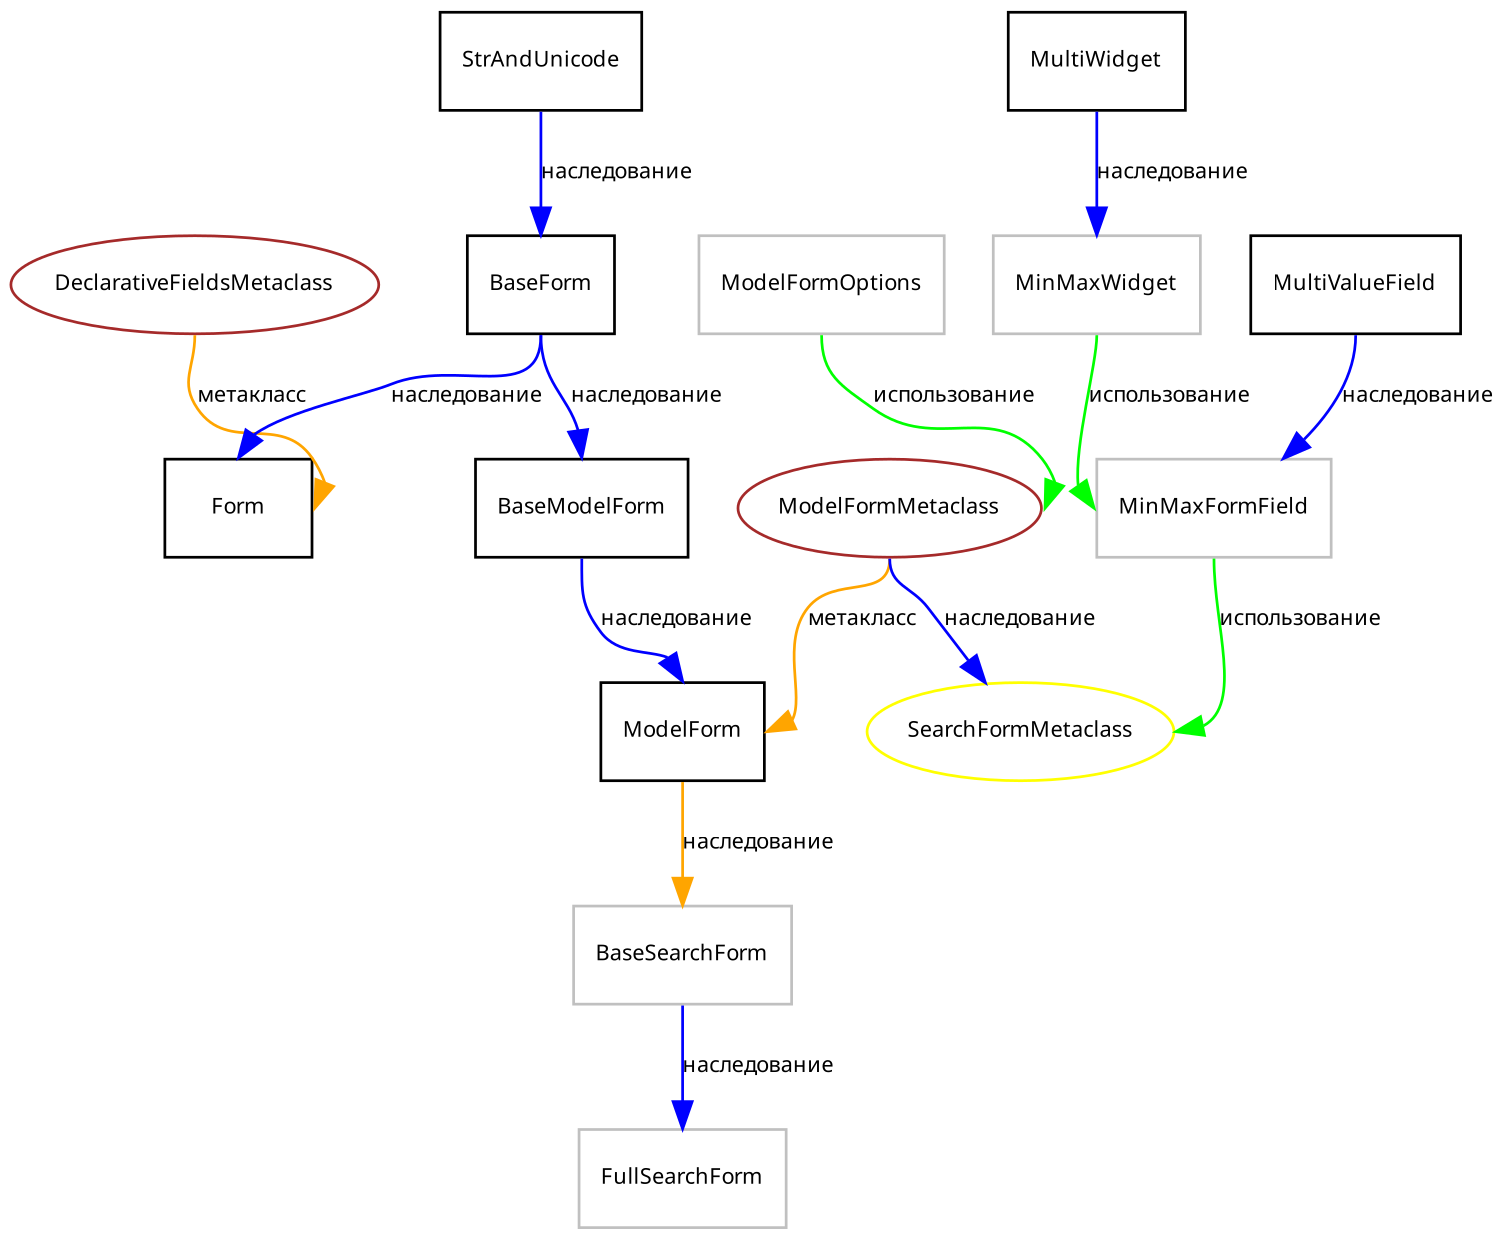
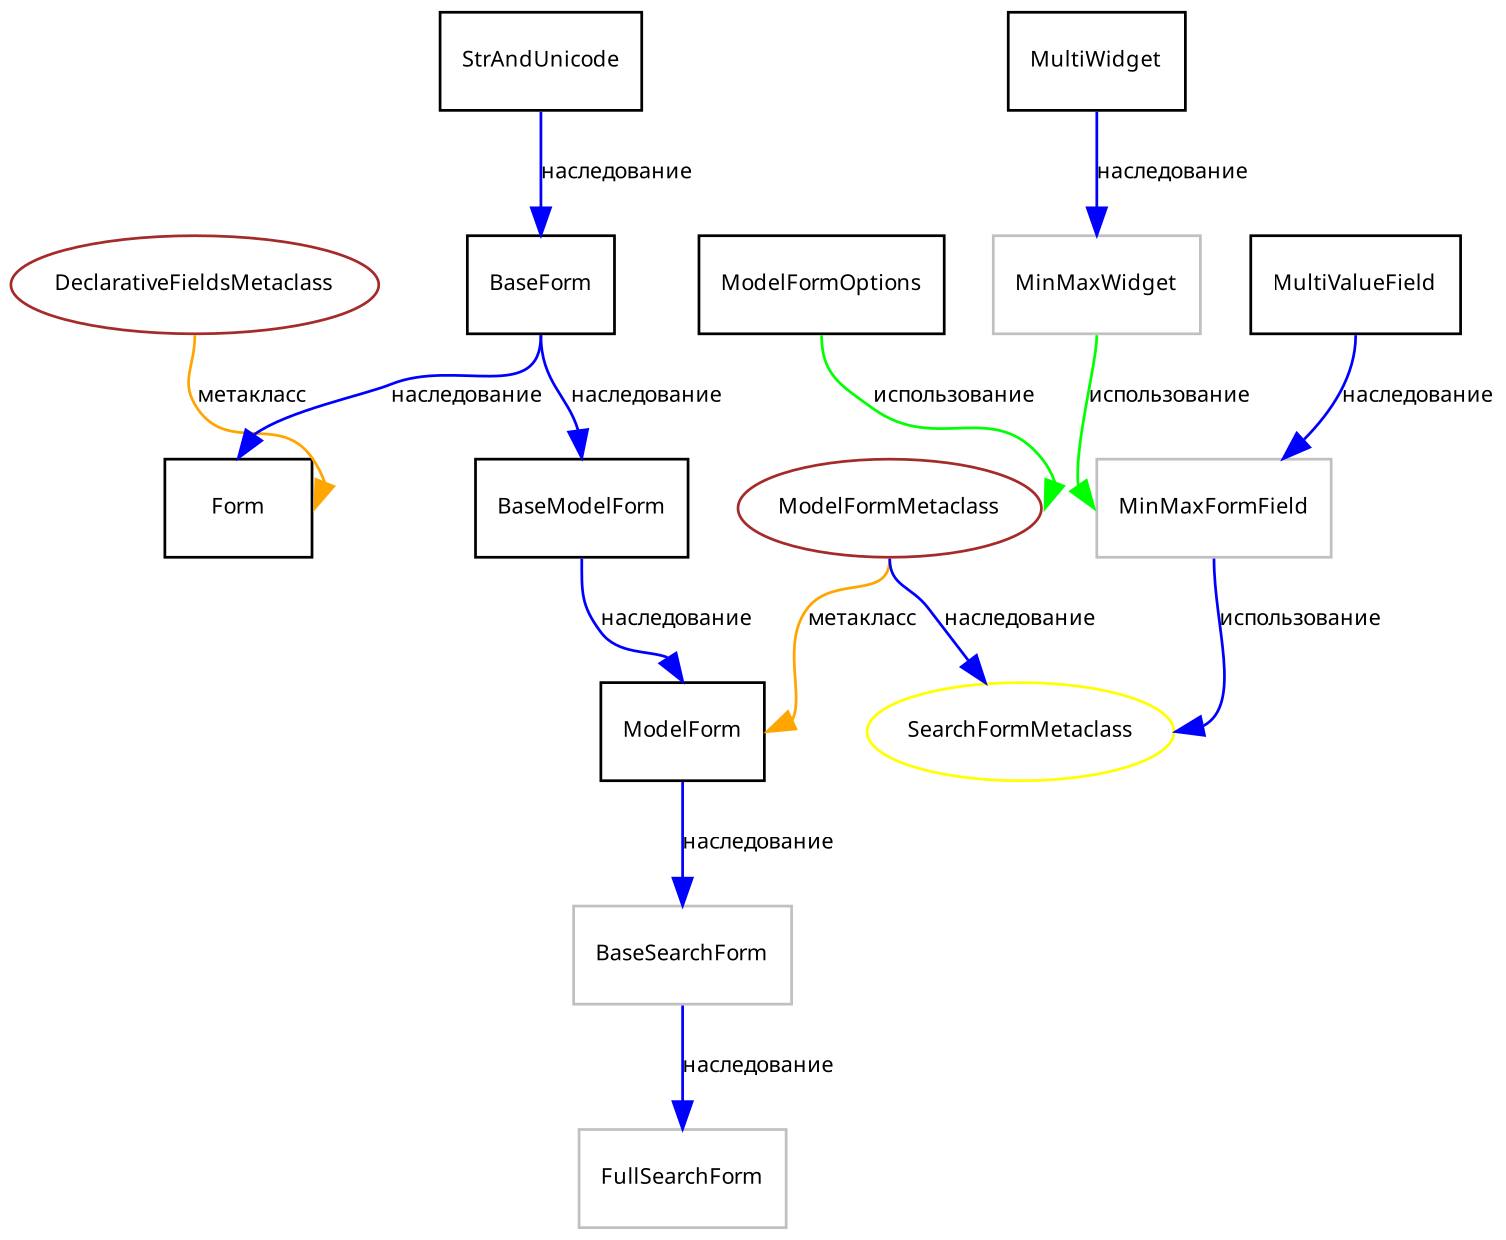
(822, 285) -> (822, 285)
(1222, 645) -> (1222, 645)
(683, 830) -> (683, 830)
